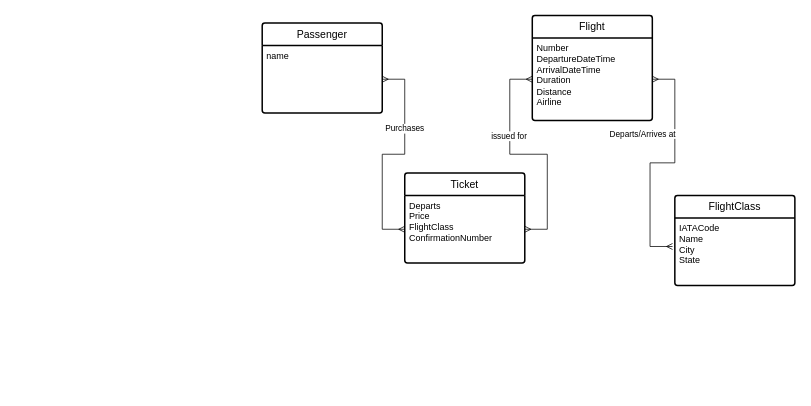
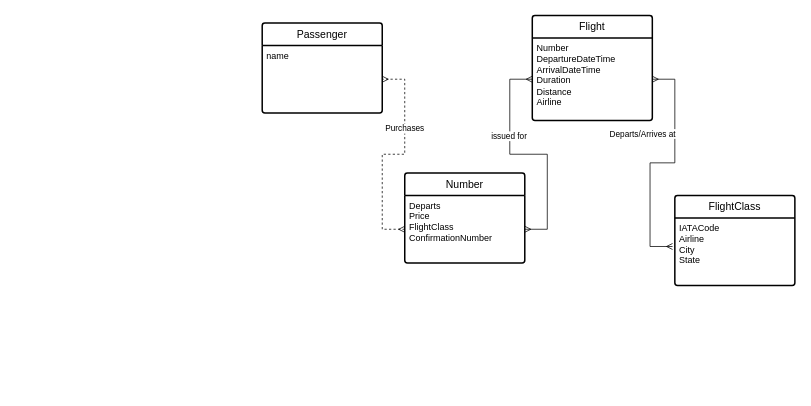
(382, 180) -> (382, 180)
(465, 184) -> (465, 184)
(699, 245) -> (699, 245)
